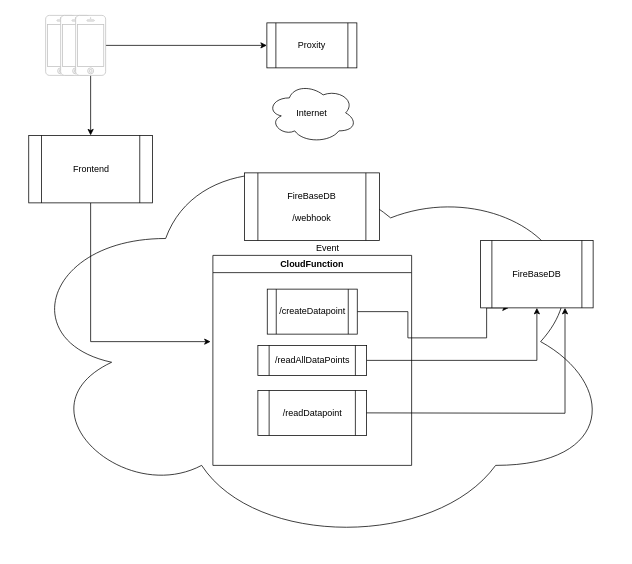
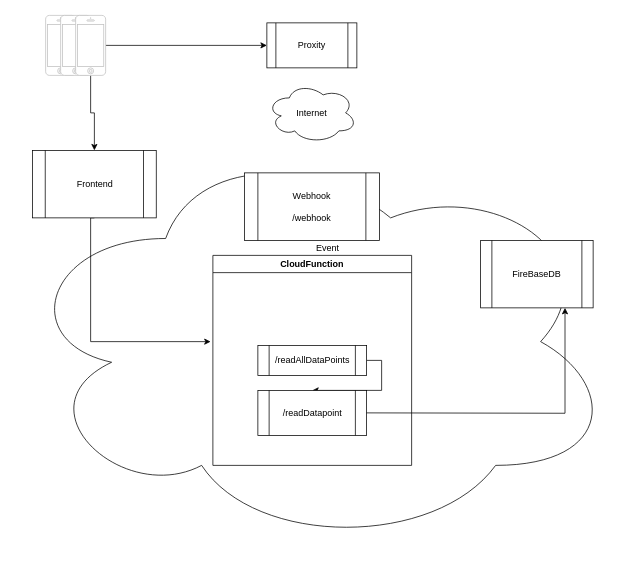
(90, 169) -> (94, 184)
(312, 207) -> (312, 207)
(312, 312) -> none
(383, 312) -> none
(460, 360) -> (381, 382)
